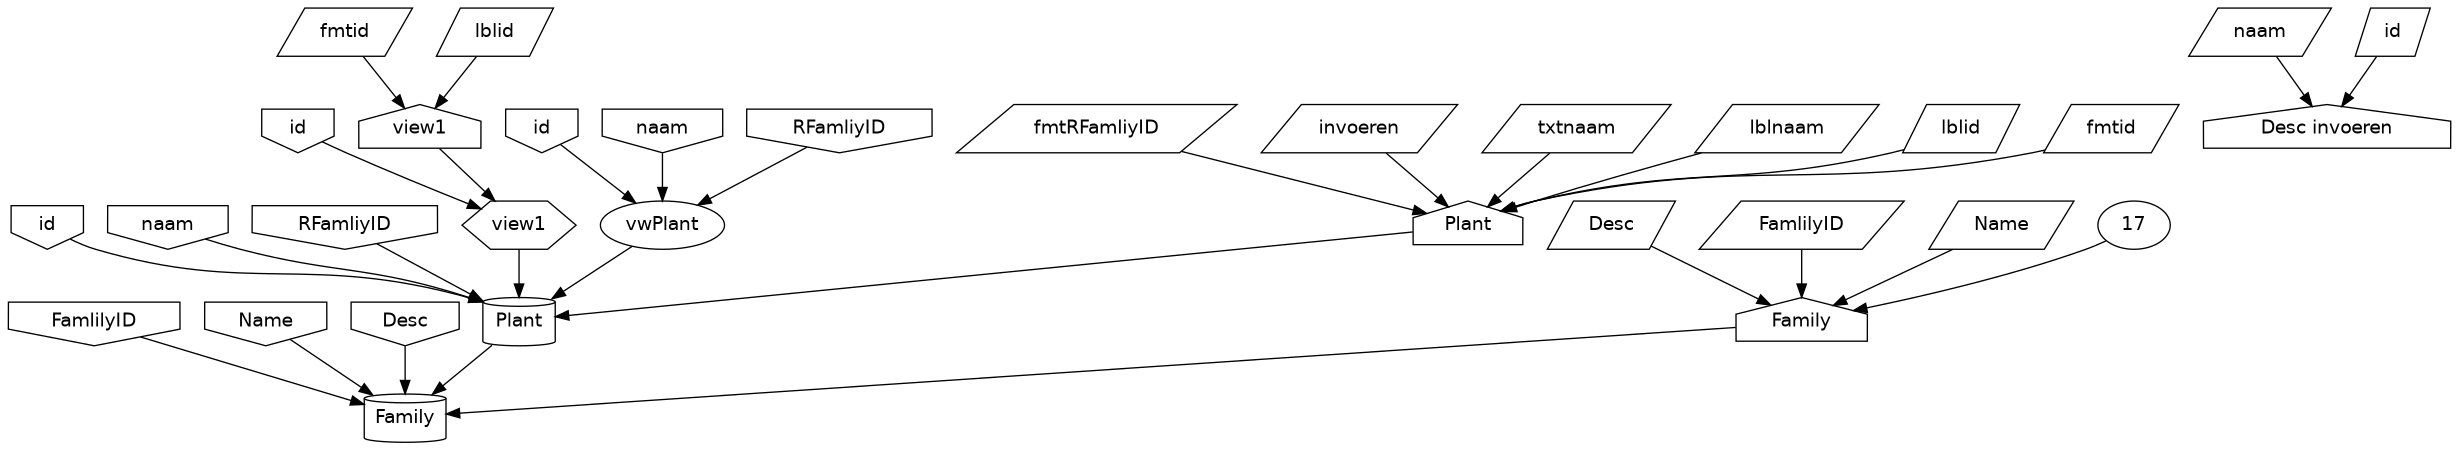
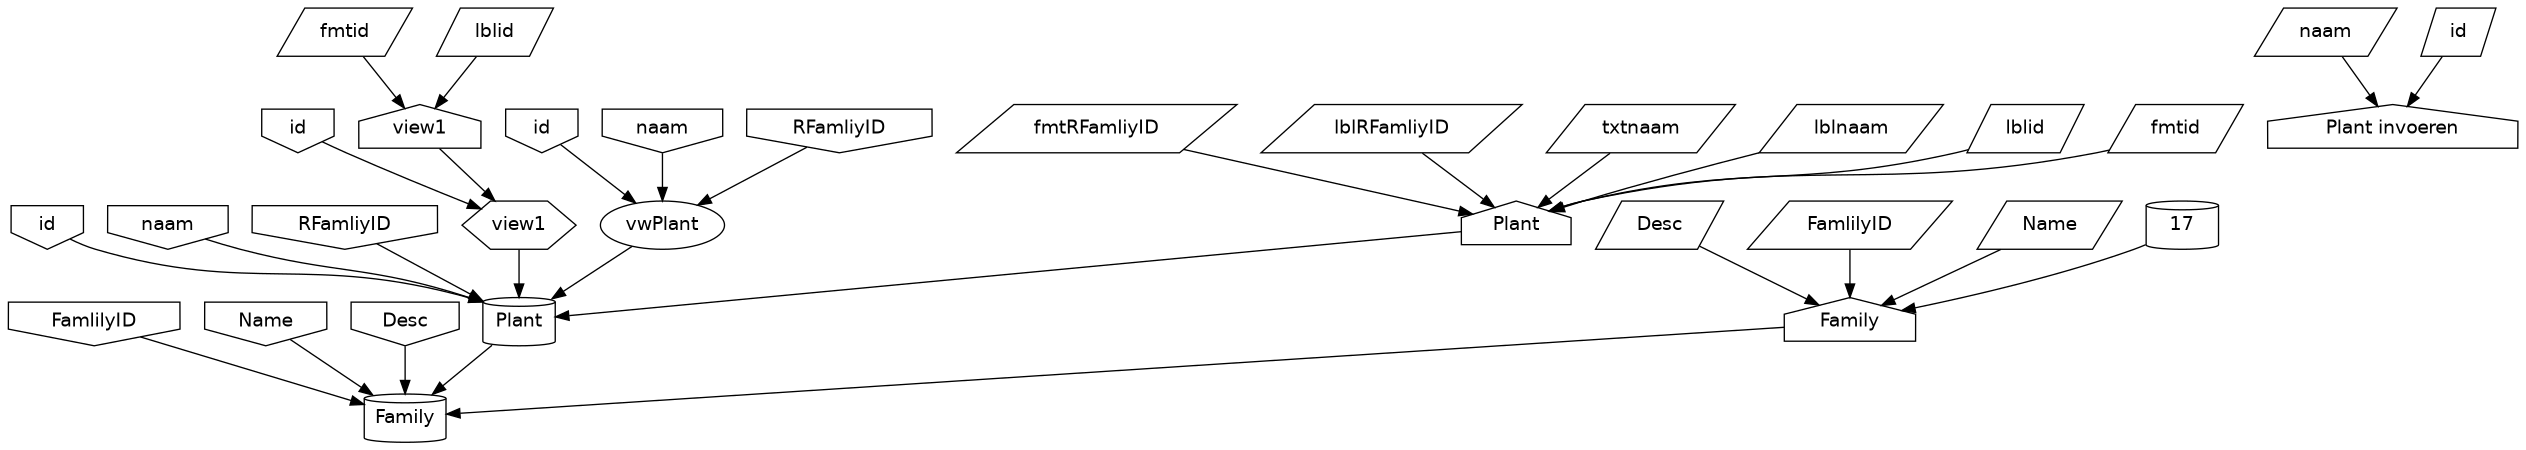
(1359, 129) -> (1392, 129)
(2327, 129) -> (2393, 129)
(2134, 225) -> (2182, 225)
